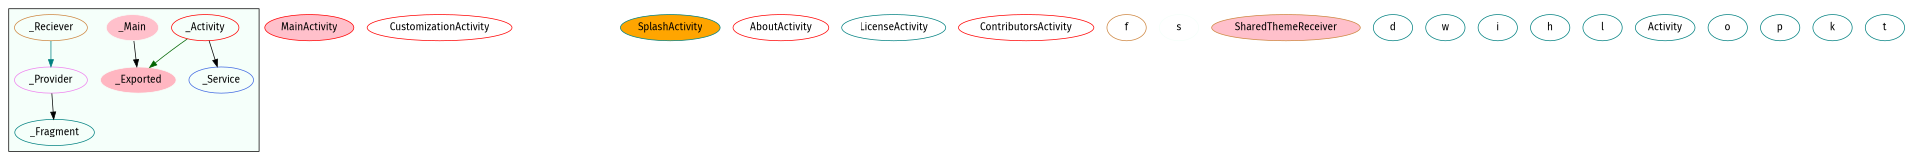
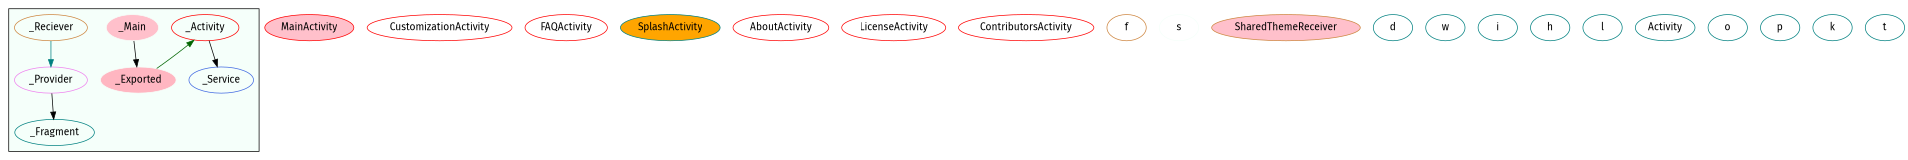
none -> (566, 28)
(894, 28) -> (894, 28)
(171, 51) -> (173, 57)
